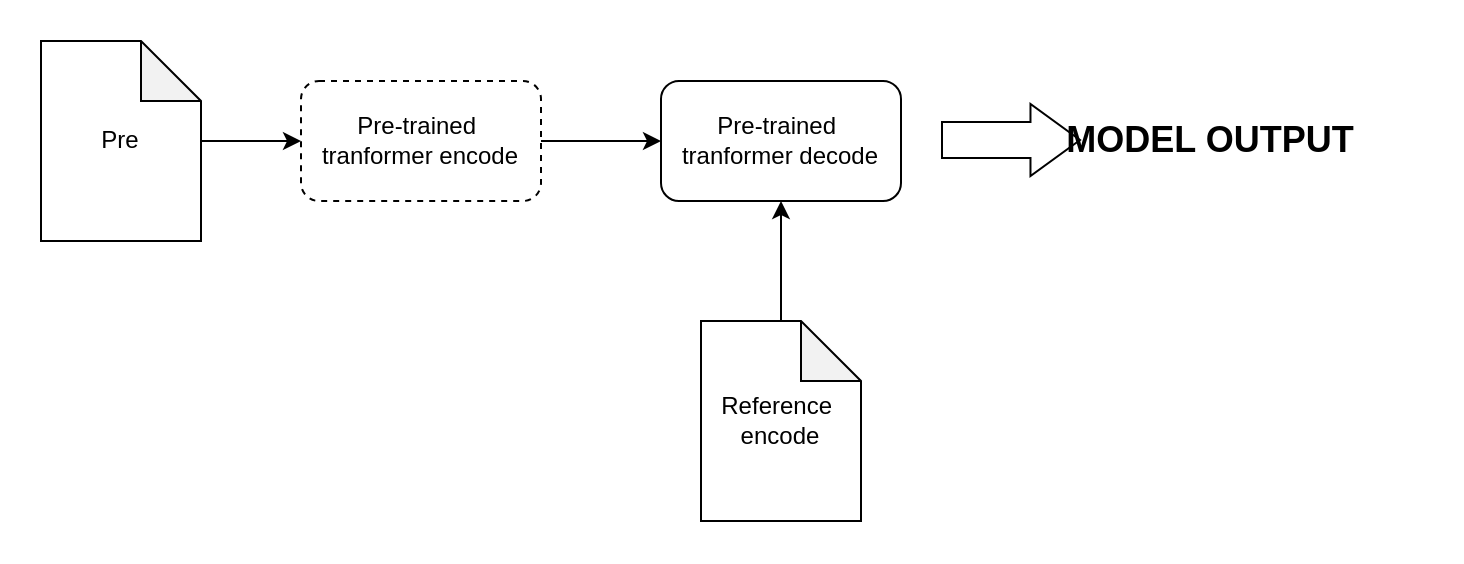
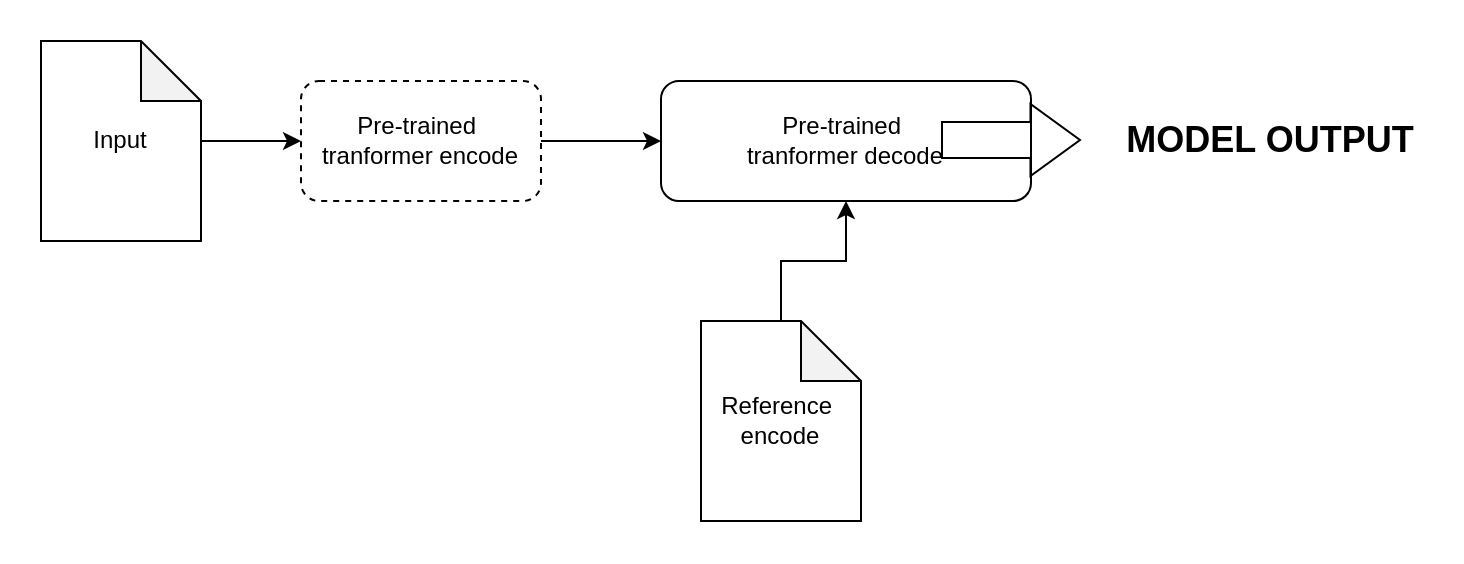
(121, 141) -> (121, 141)
(781, 141) -> (846, 141)
(1211, 141) -> (1271, 141)
